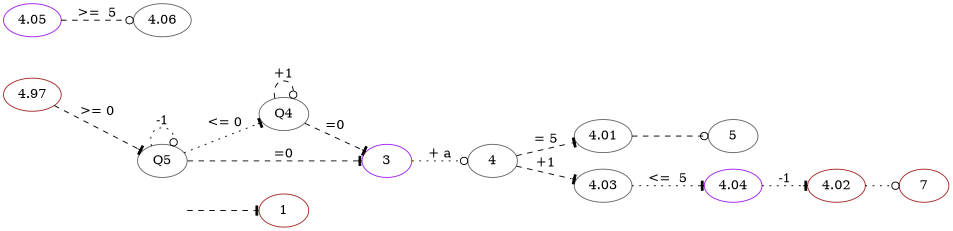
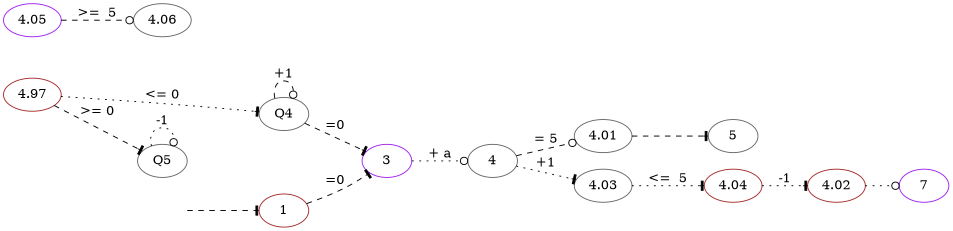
(668, 136) -> (668, 136)
(221, 138) -> (158, 103)
(542, 150) -> (542, 150)
(272, 161) -> (337, 192)
(544, 172) -> (544, 172)
(733, 186) -> (733, 186)
(924, 186) -> (924, 186)
